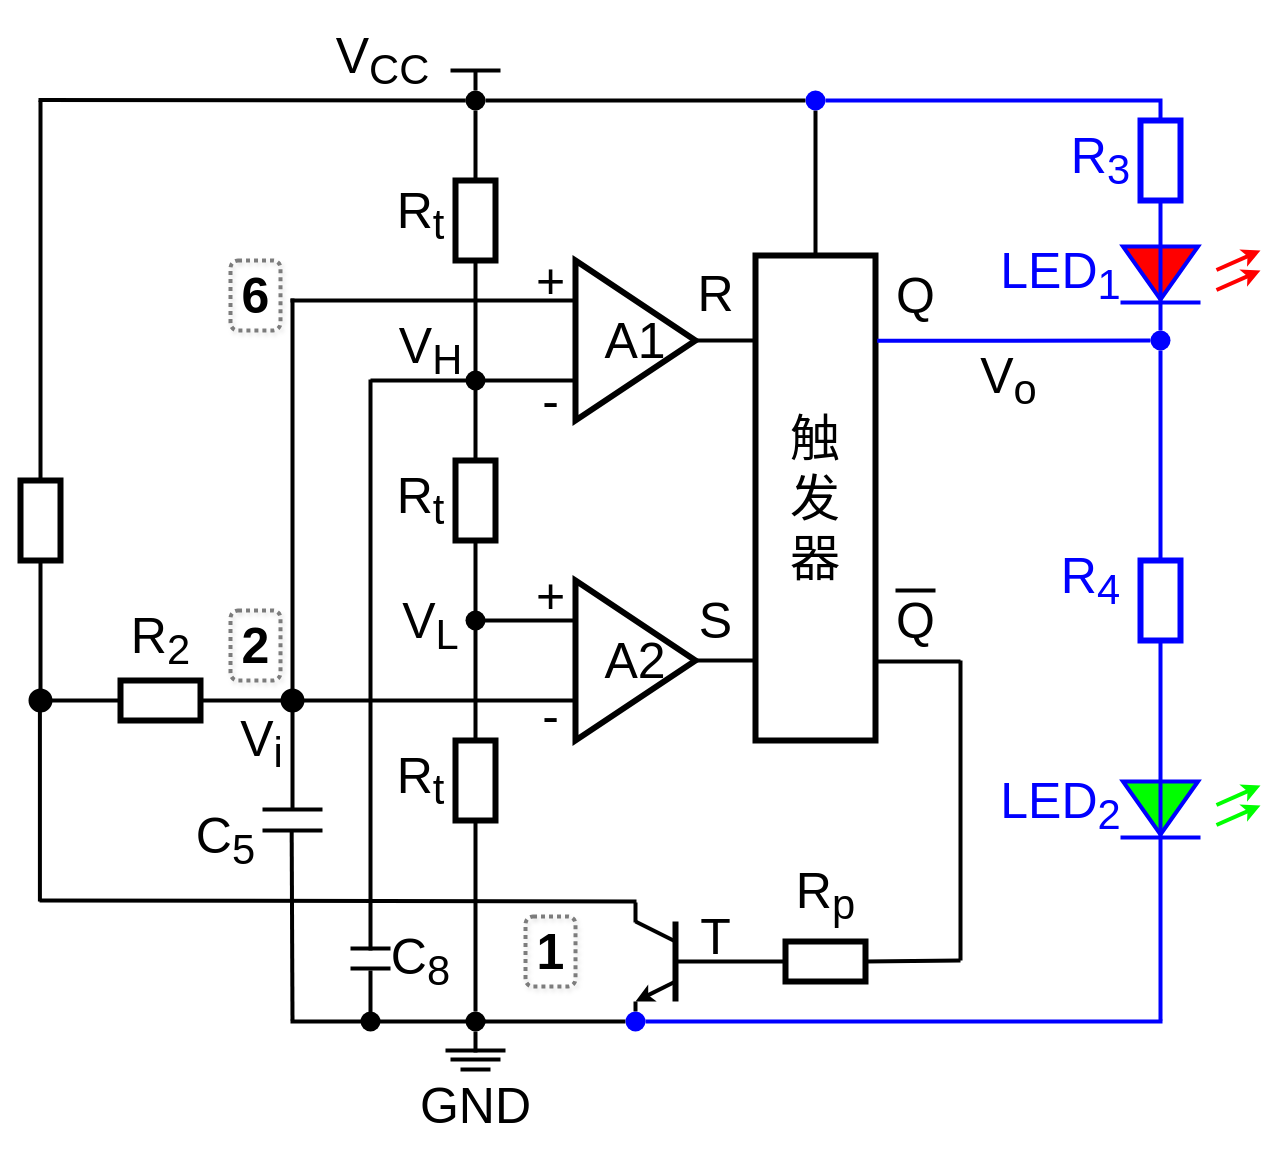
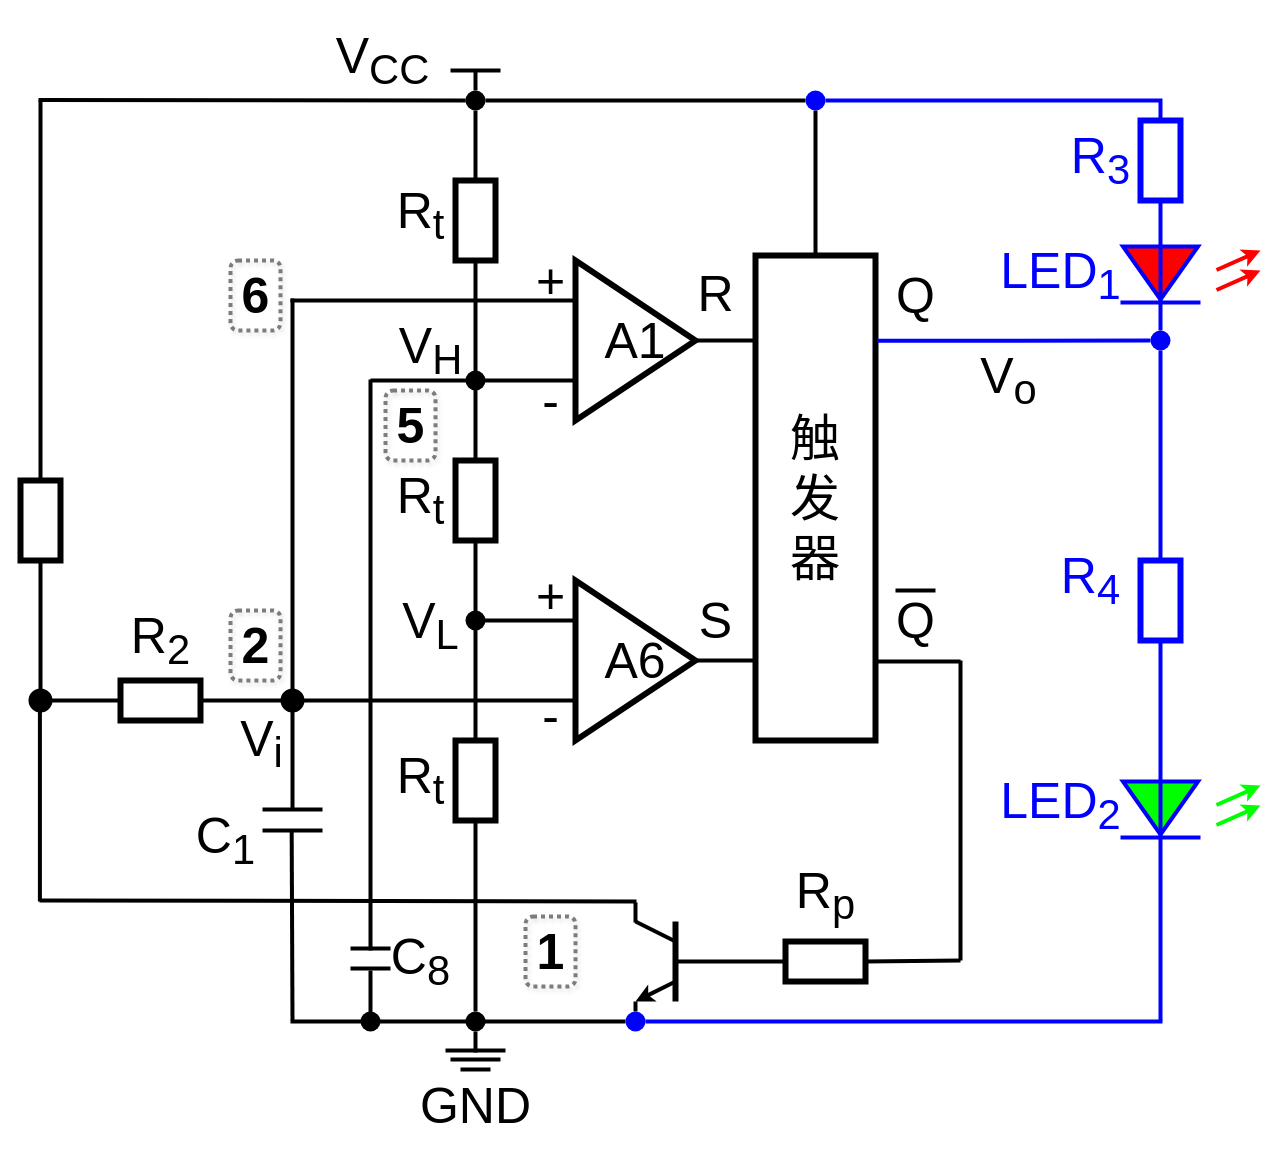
none -> (411, 426)
(636, 661) -> (636, 661)
(226, 841) -> (226, 841)
(716, 937) -> none
